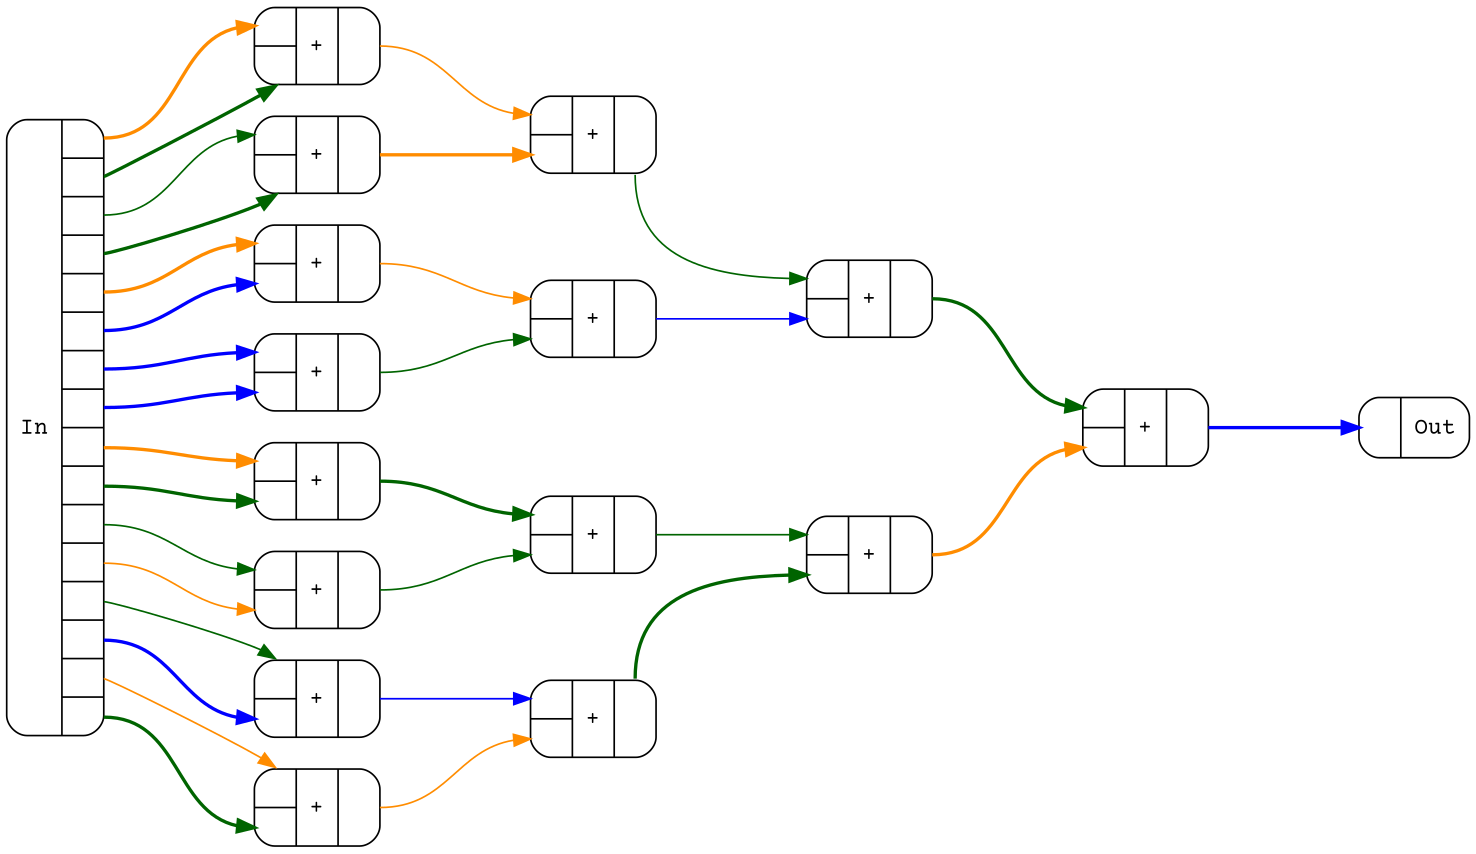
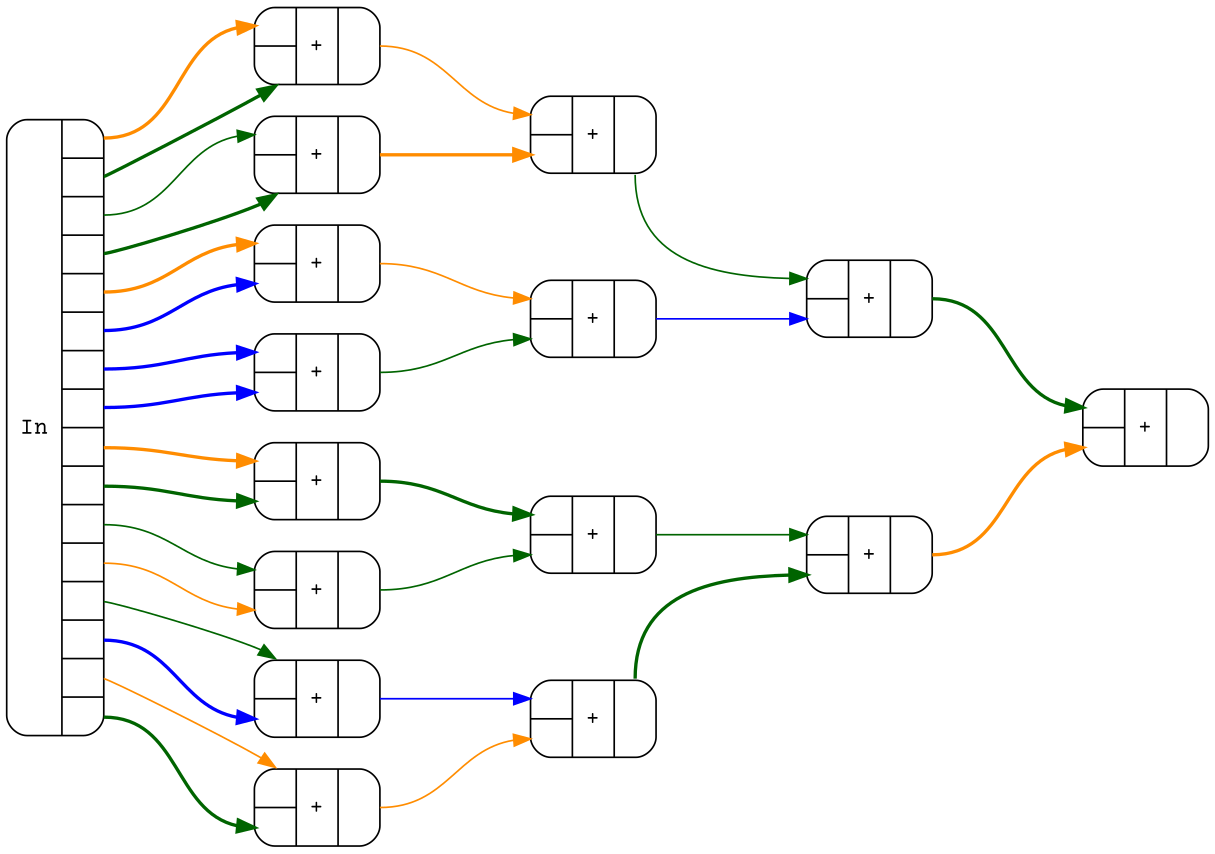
(1414, 428) -> none
